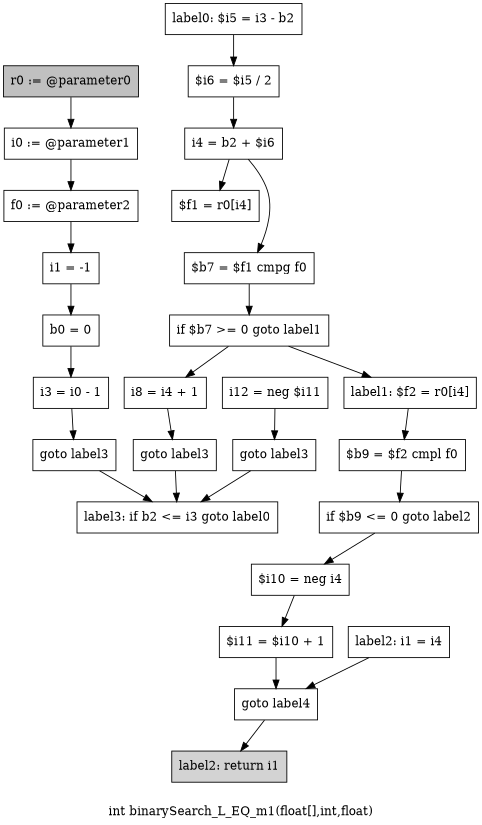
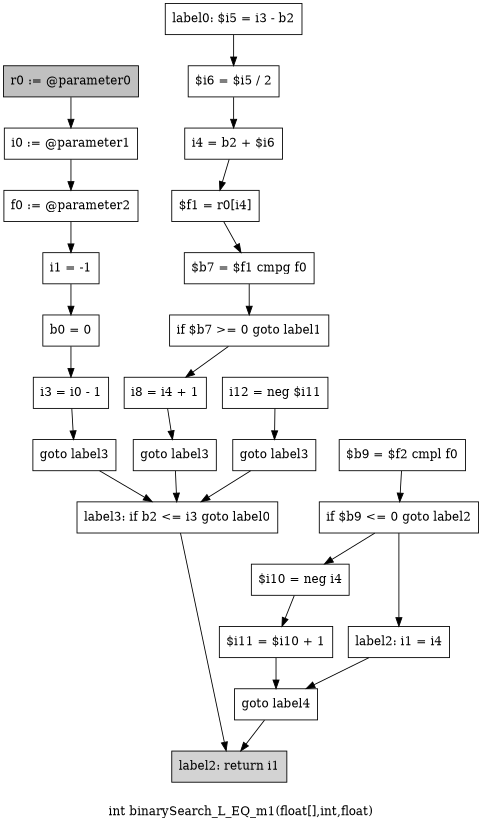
(269, 200) -> (230, 233)
(410, 393) -> none
none -> (399, 575)
none -> (202, 638)
